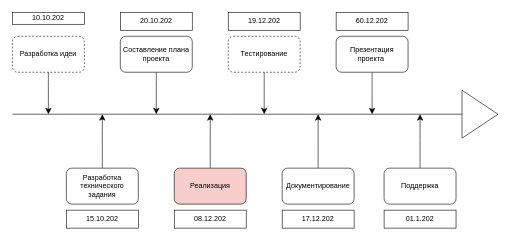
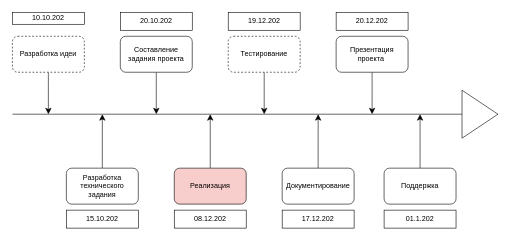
(372, 21) -> (372, 21)
(156, 54) -> (156, 54)
